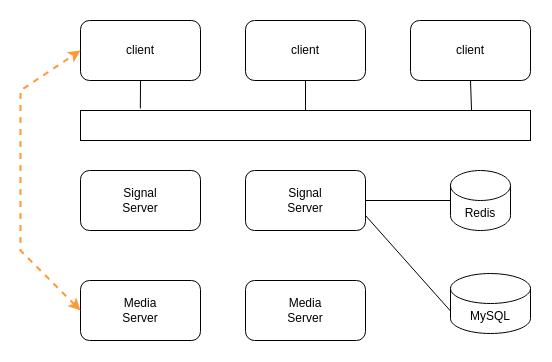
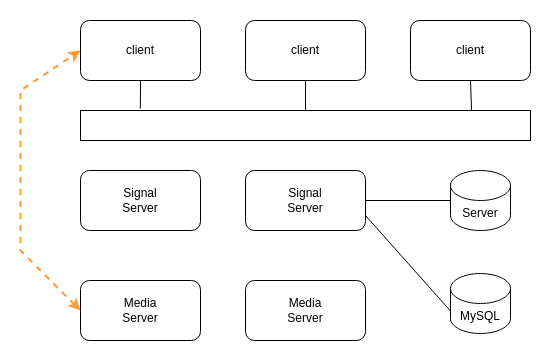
(481, 214) -> (481, 214)
(491, 304) -> (481, 304)
